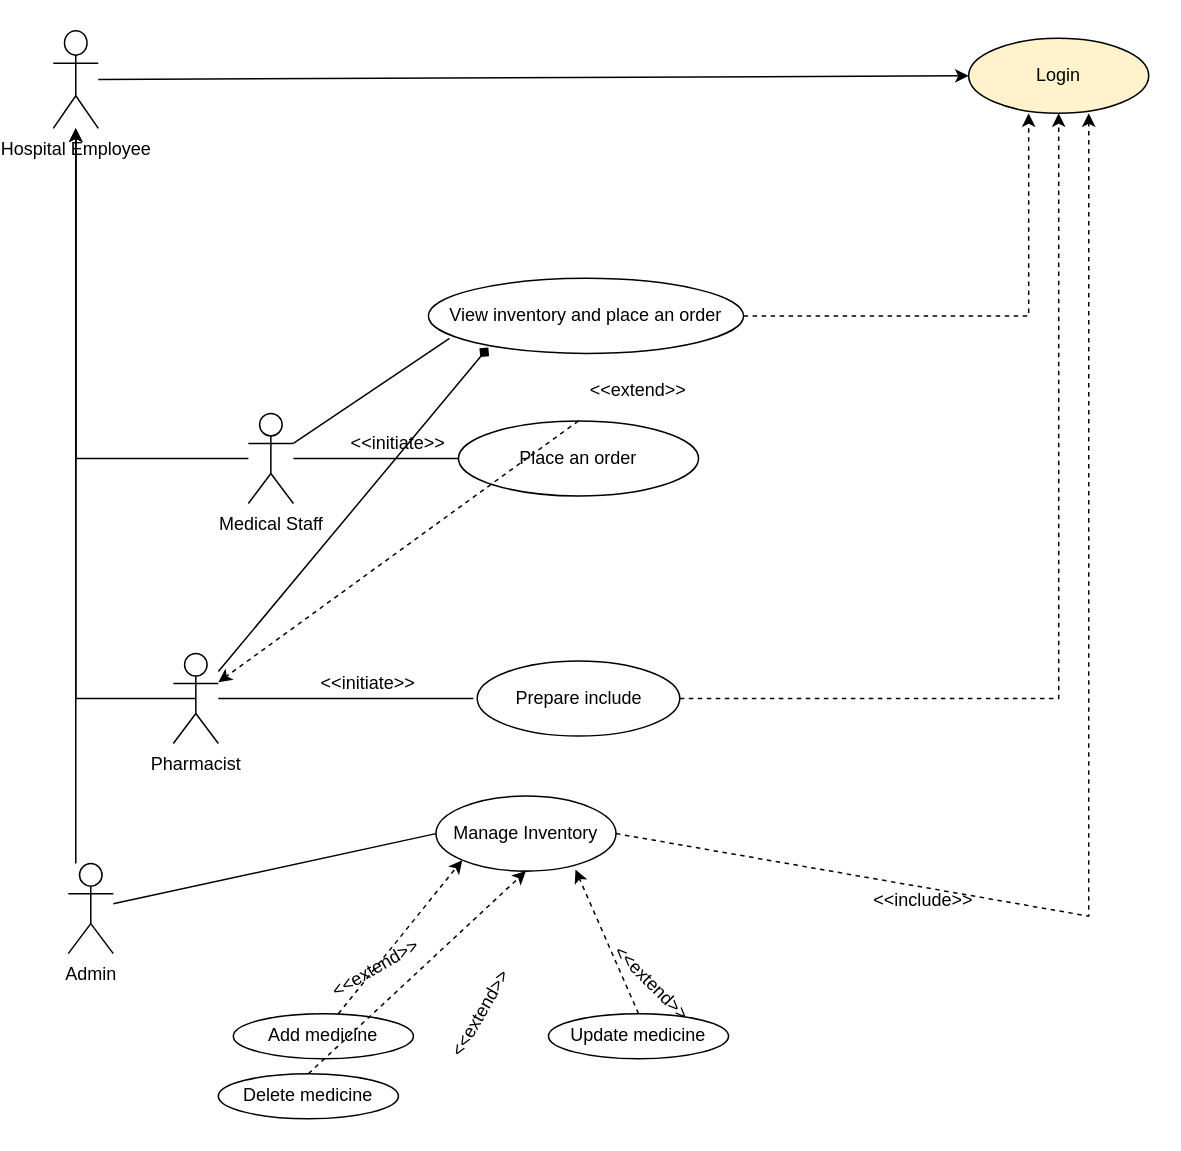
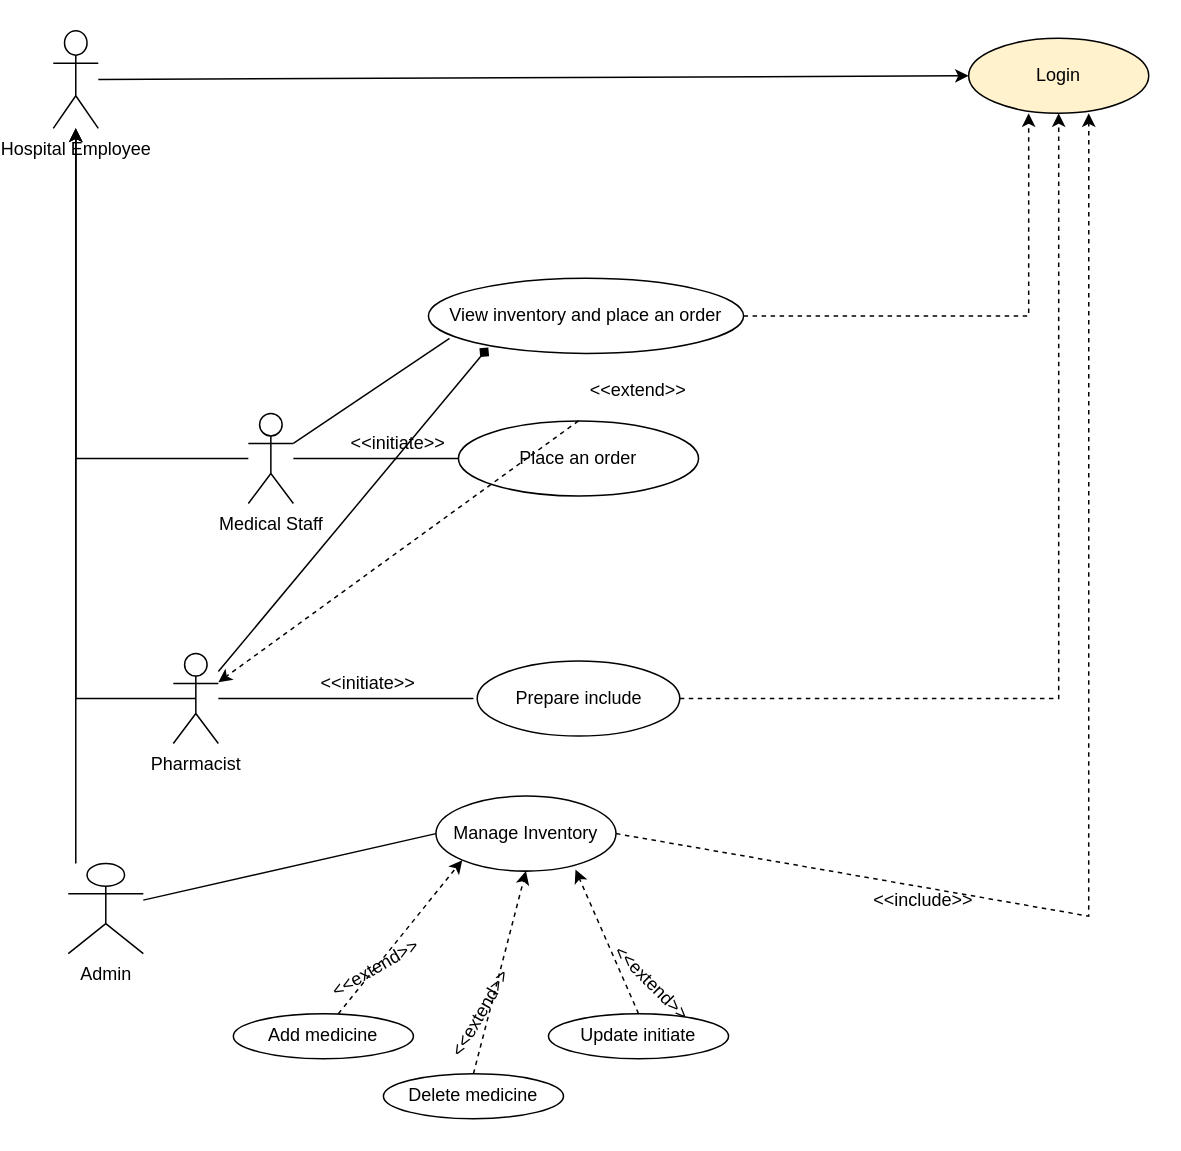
(91, 908) -> (106, 908)
(638, 1036) -> (638, 1036)
(308, 1096) -> (473, 1096)
